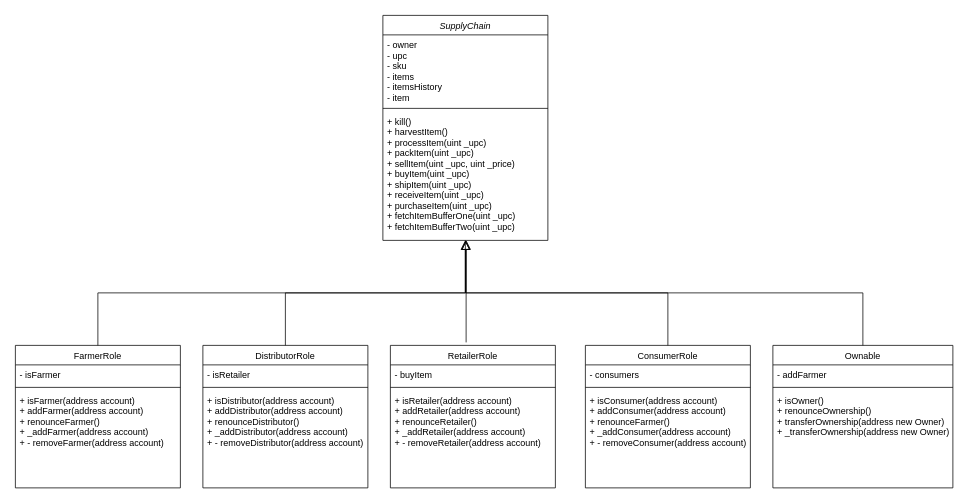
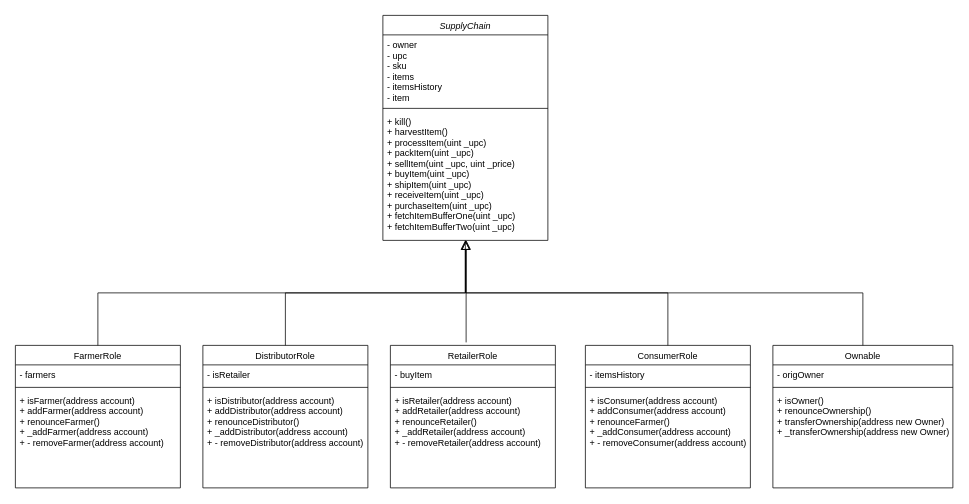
(42, 375) -> (41, 375)
(616, 375) -> (621, 375)
(804, 375) -> (802, 375)
